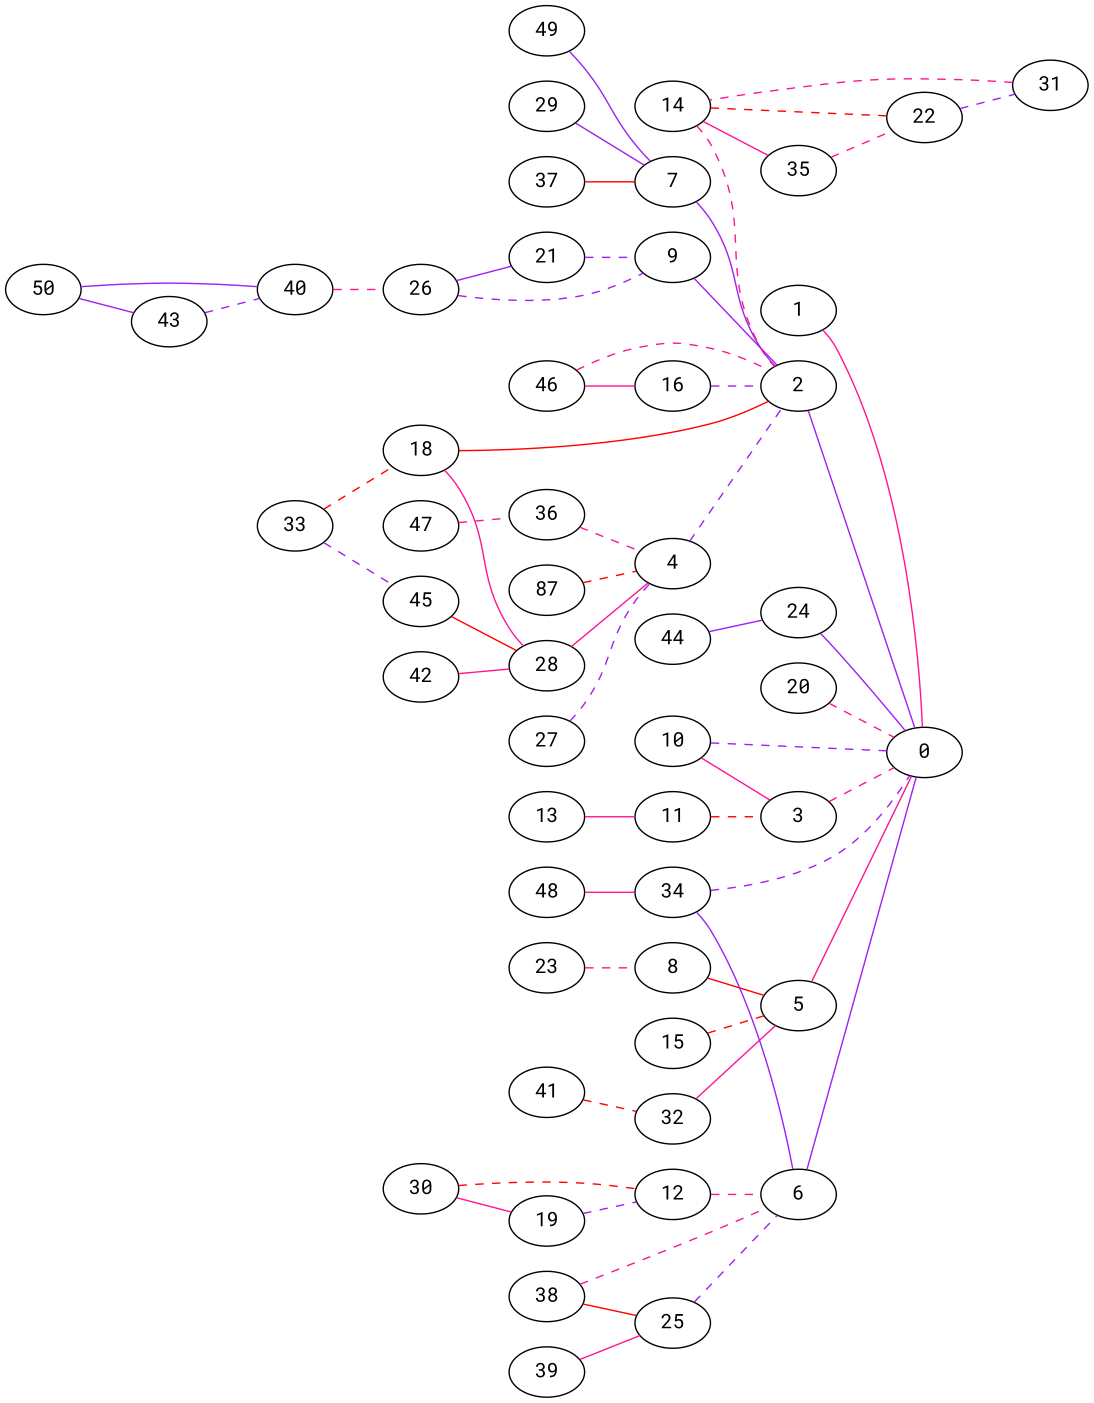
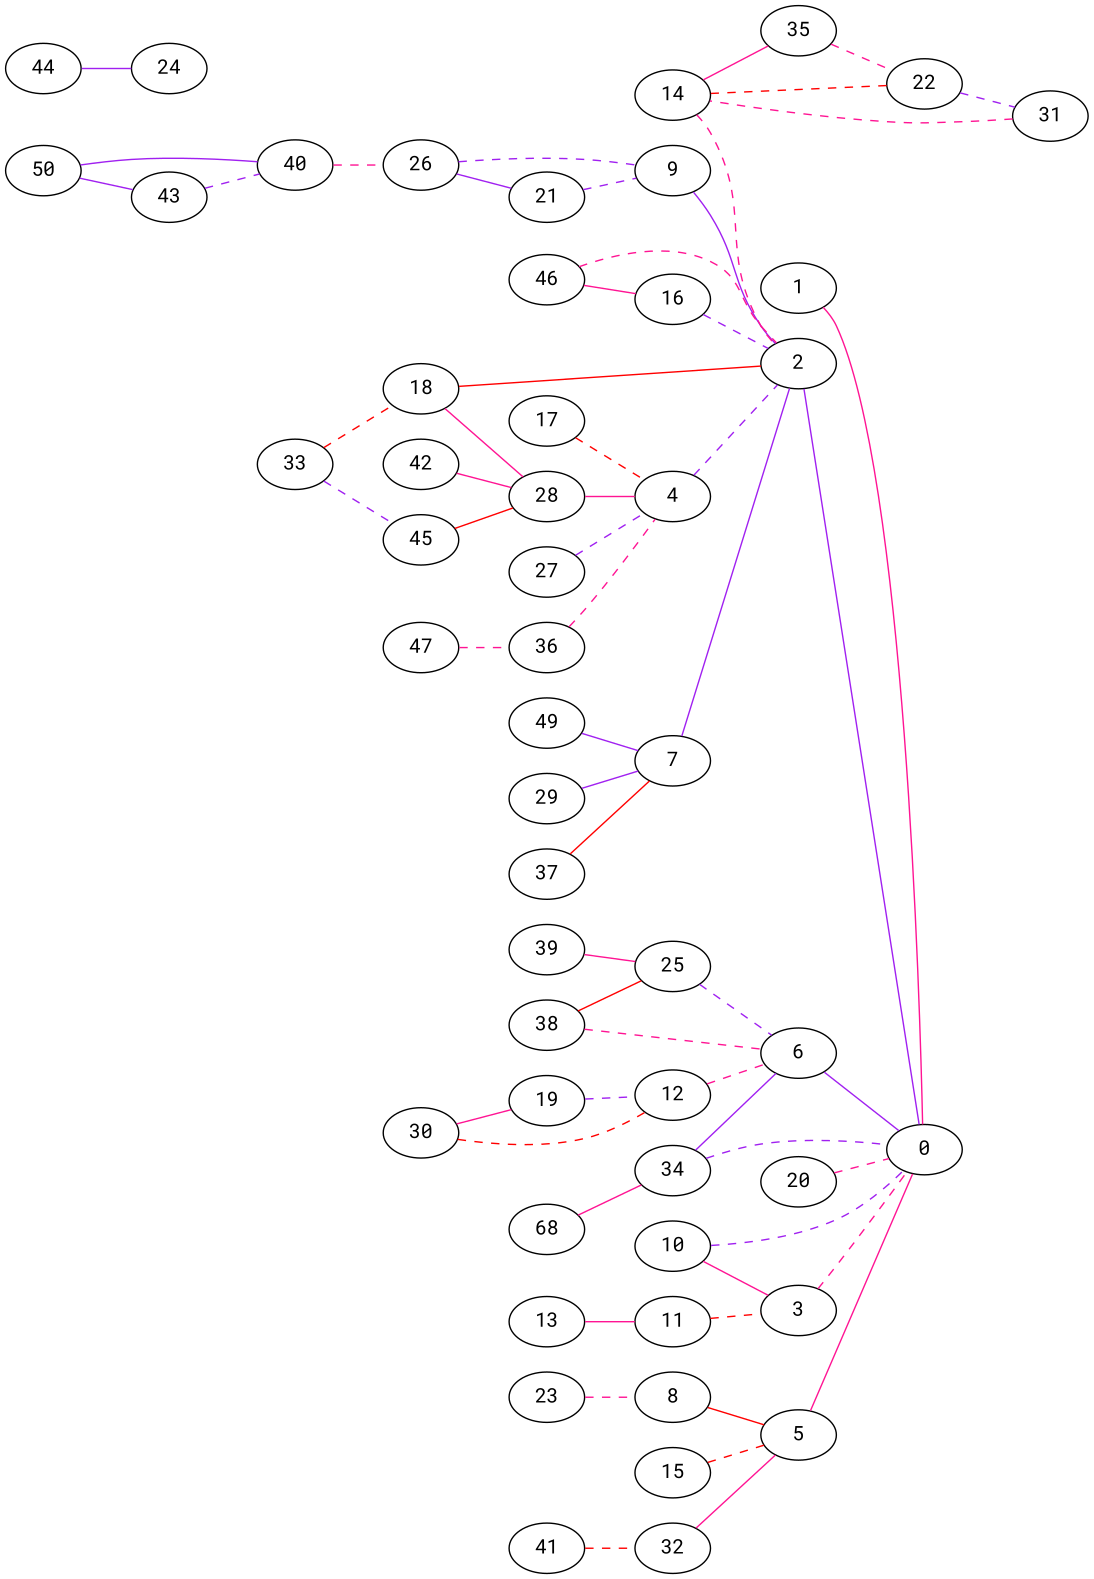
(547, 590) -> (547, 421)
(864, 681) -> none
(547, 892) -> (547, 1229)
